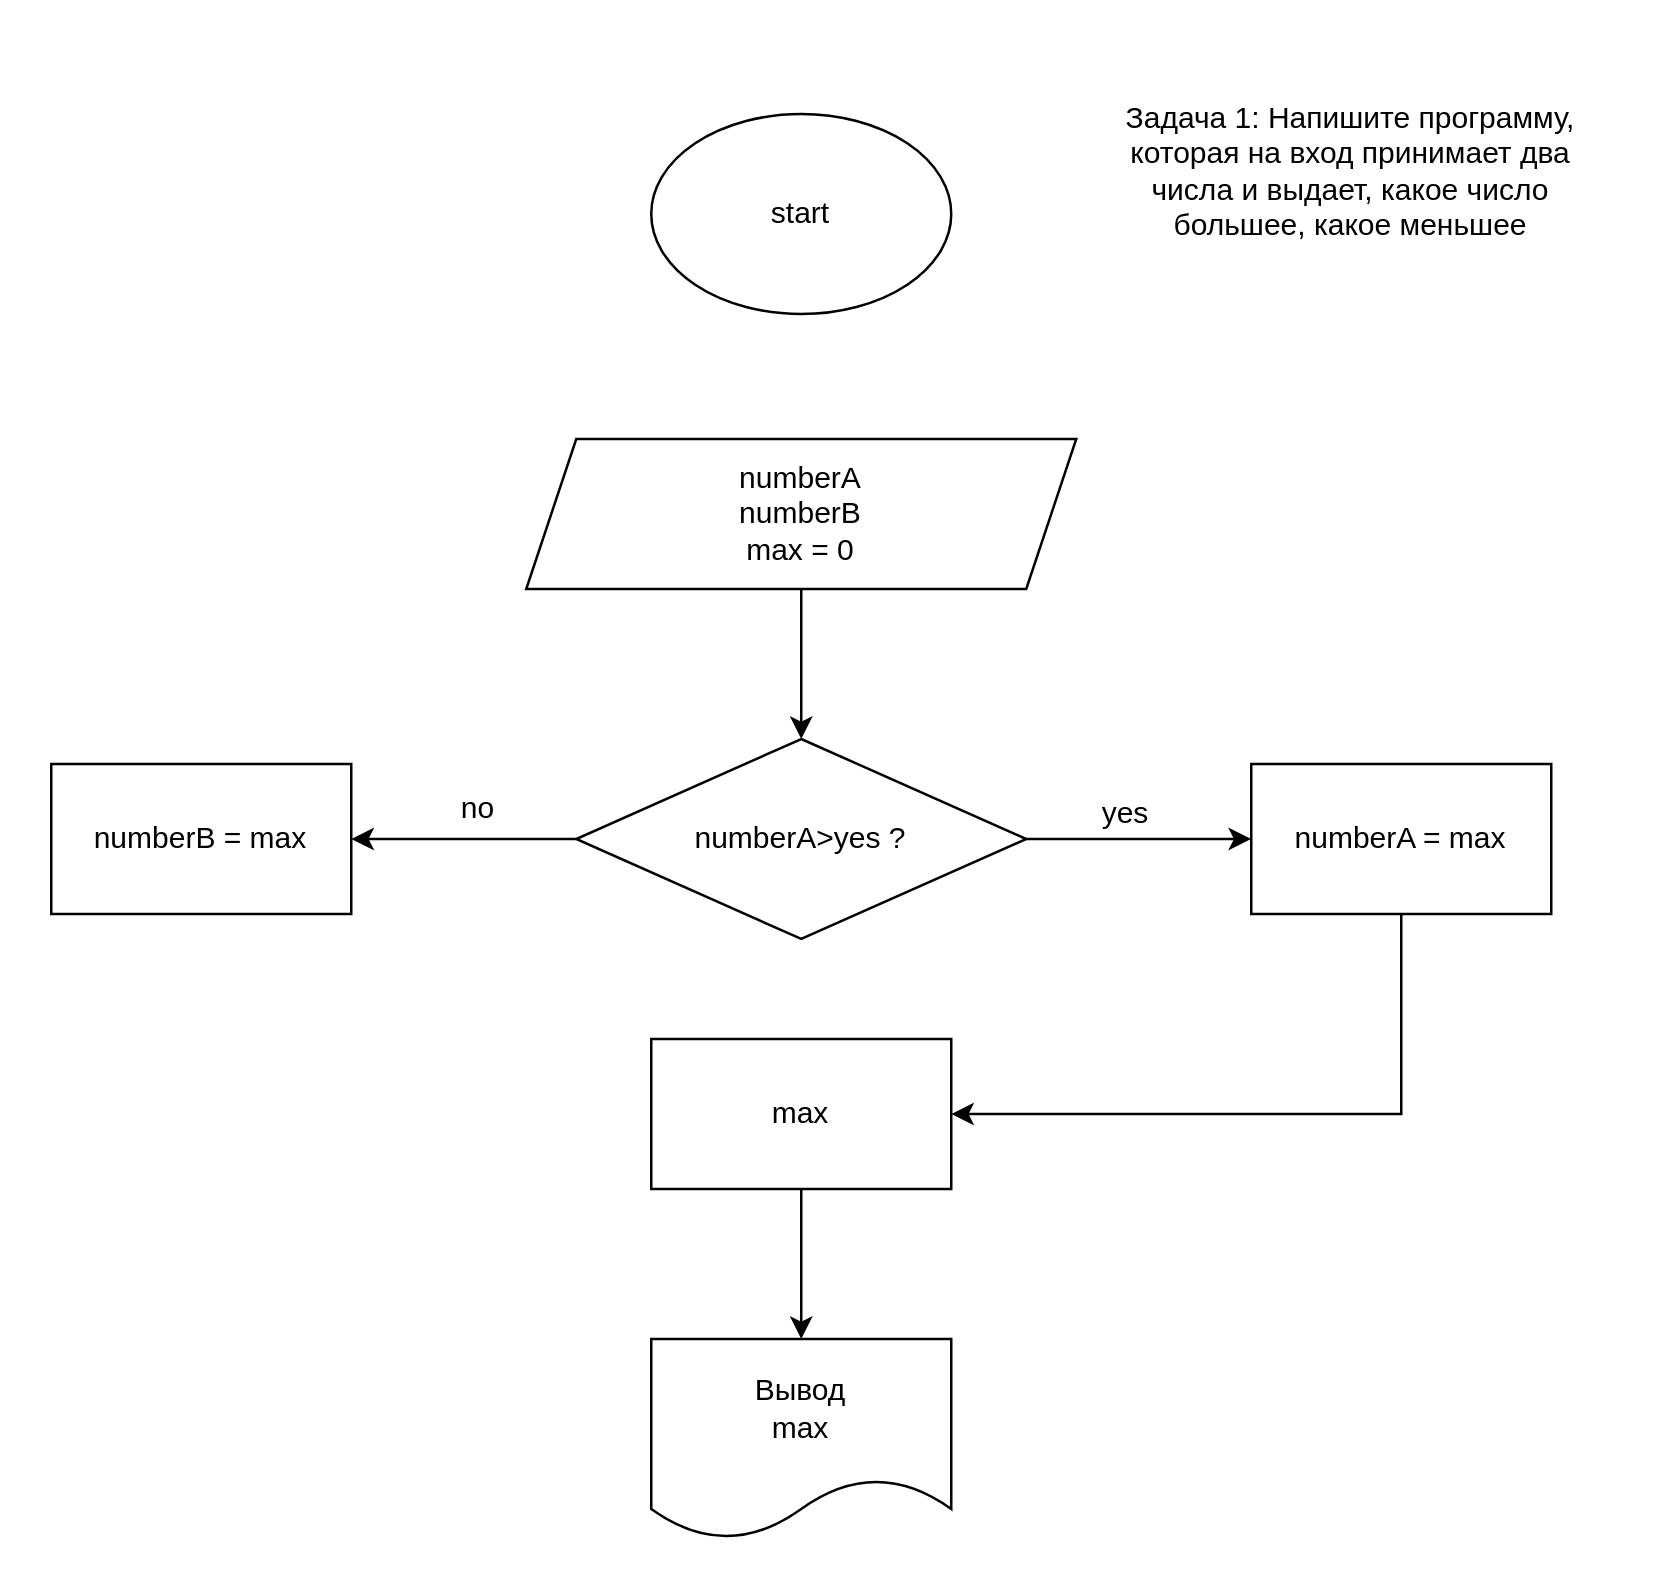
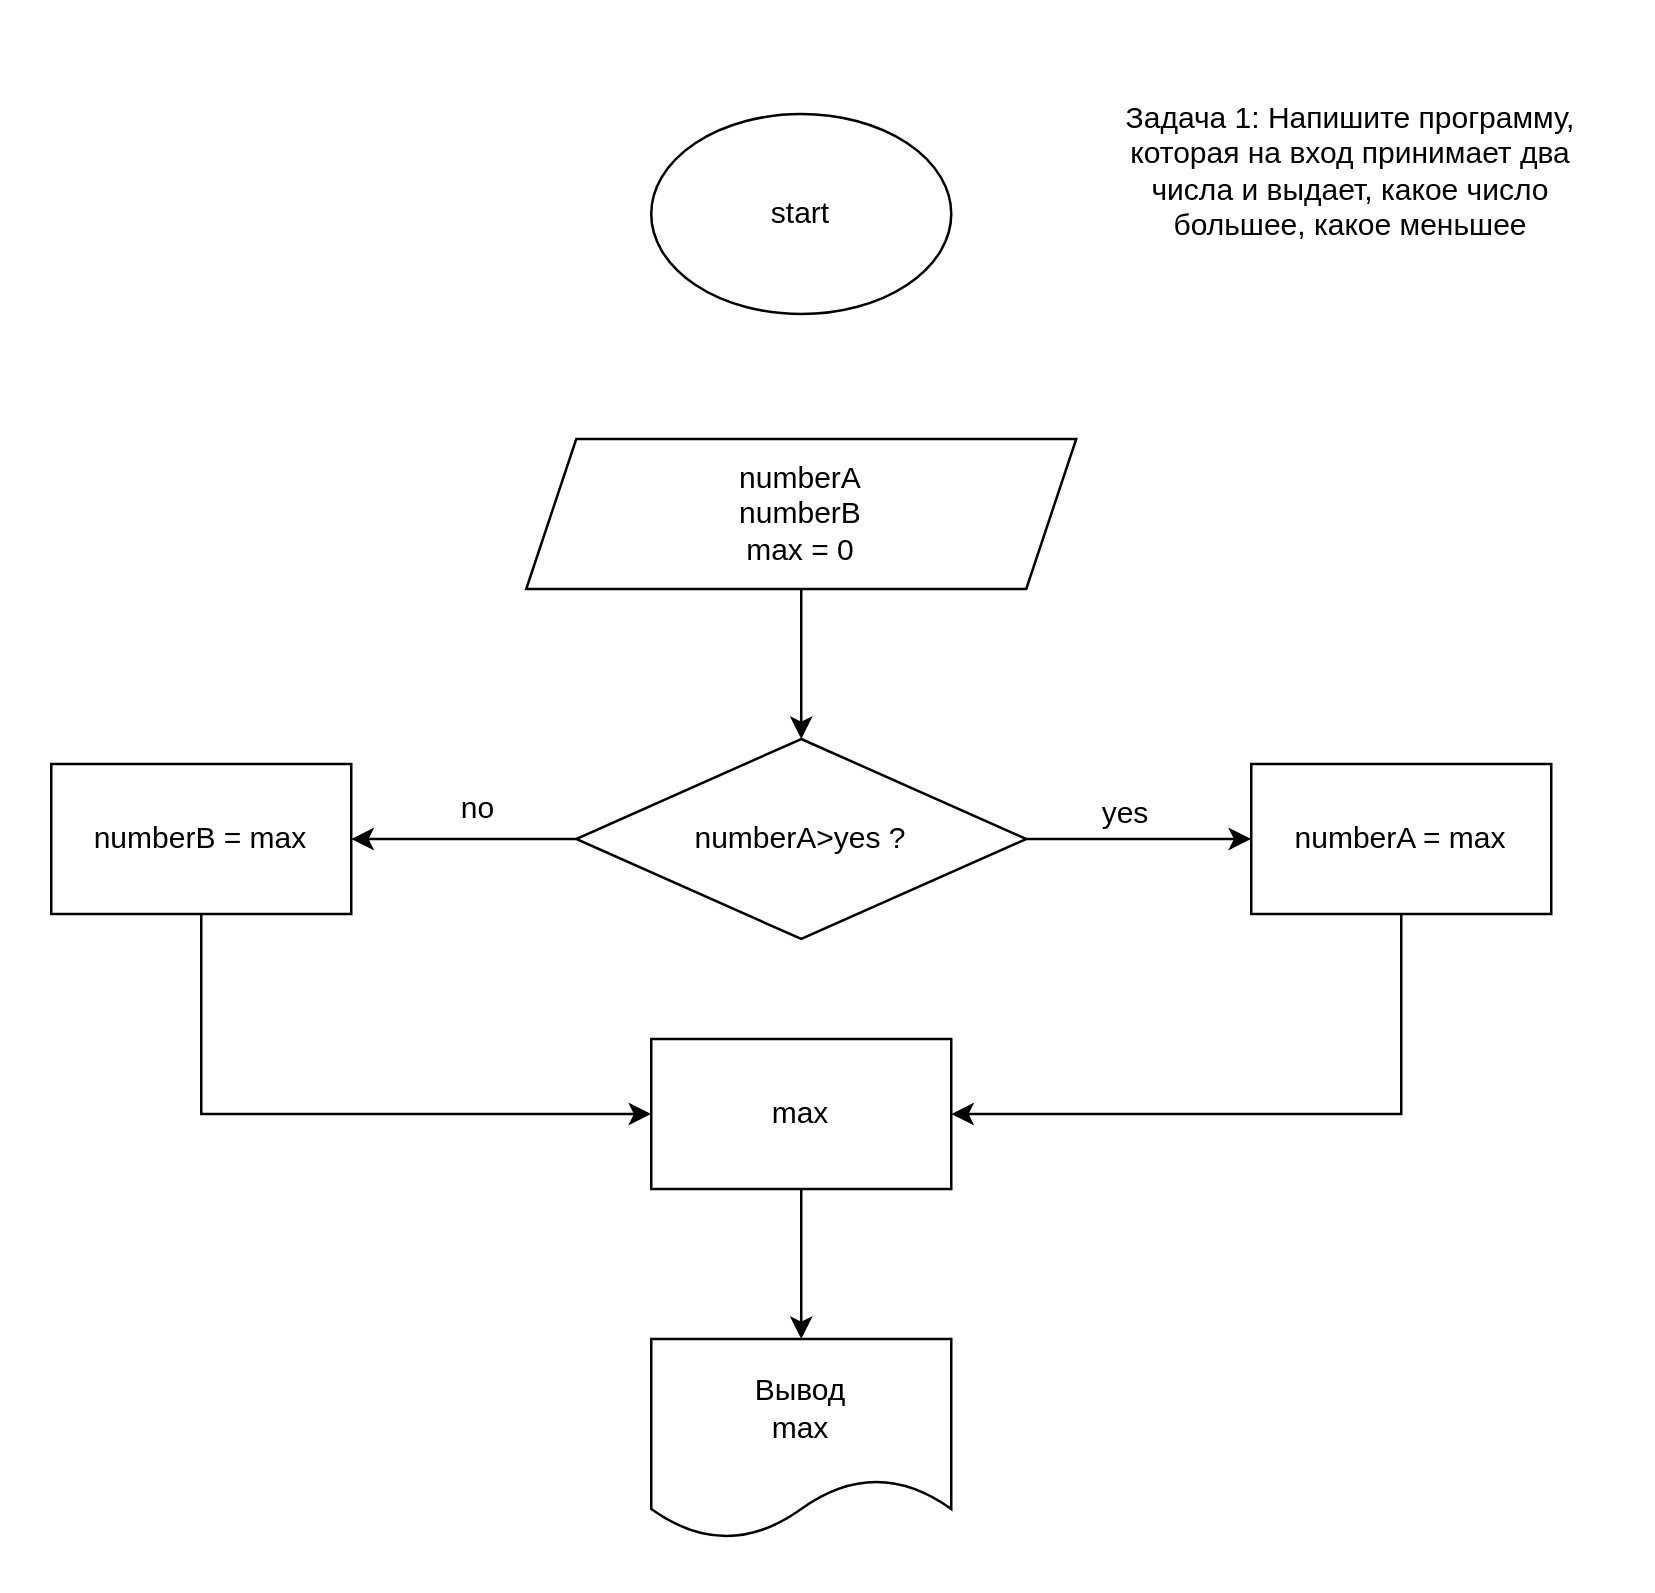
none -> (318, 1114)
